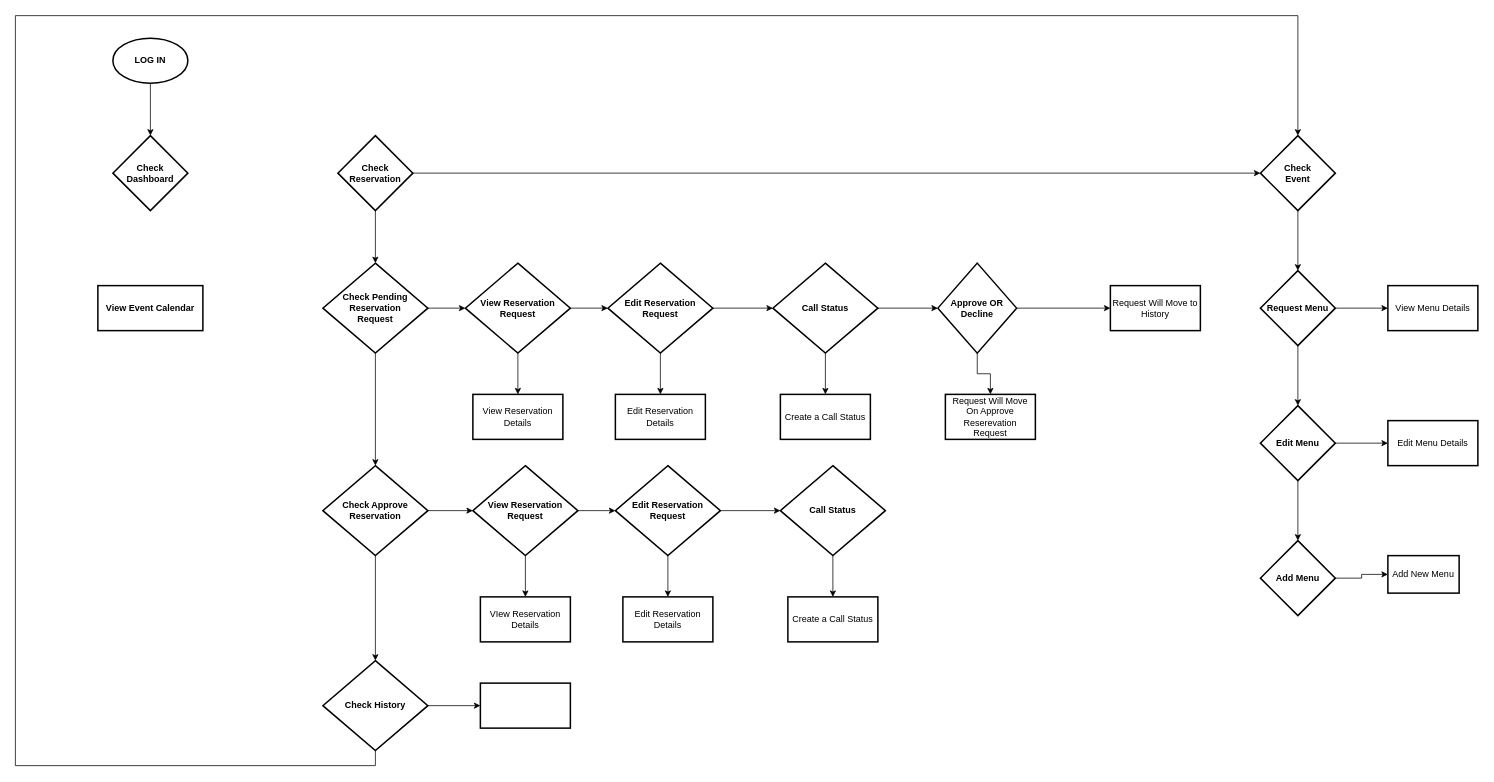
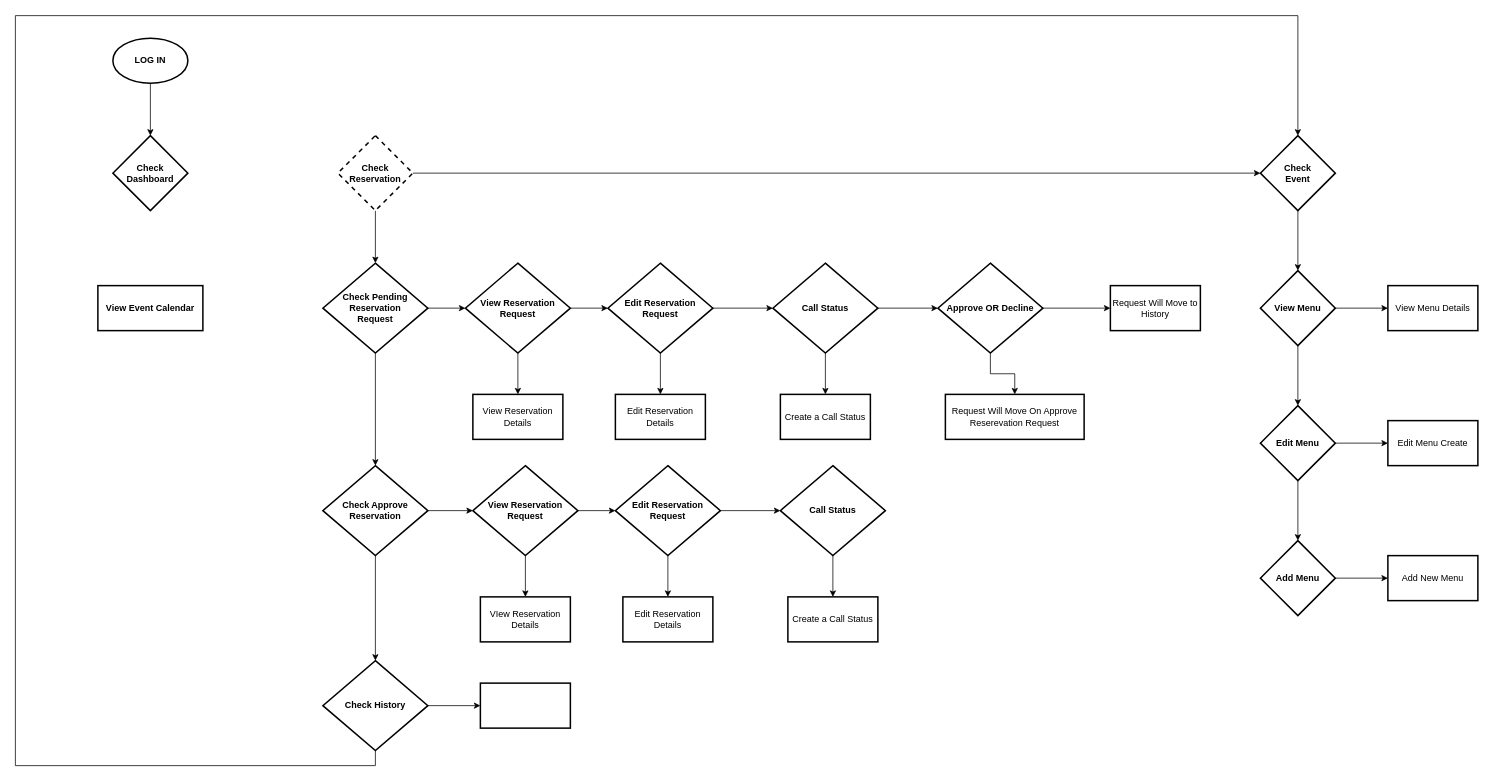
(375, 173) -> (375, 173)
(977, 308) -> (990, 308)
(1298, 308) -> (1298, 308)
(990, 417) -> (1015, 417)
(1433, 443) -> (1433, 443)
(1424, 574) -> (1433, 578)
